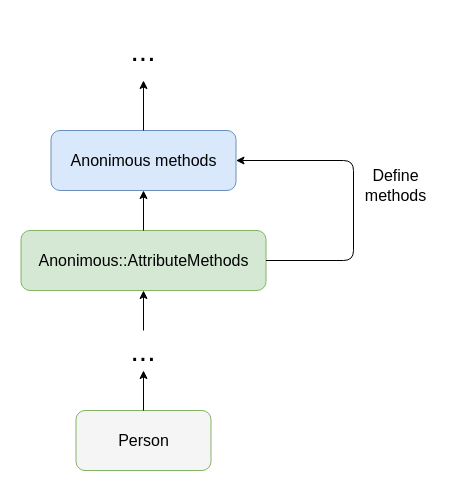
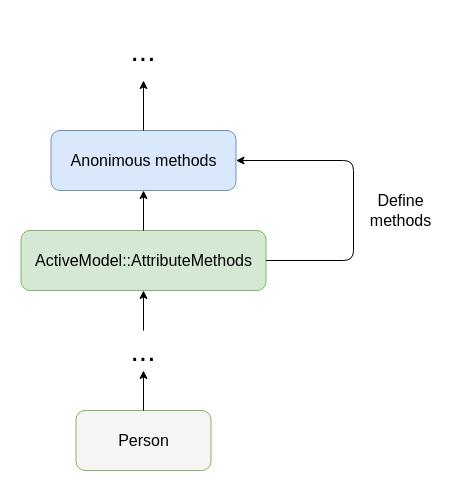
(396, 186) -> (401, 211)
(144, 261) -> (144, 261)
